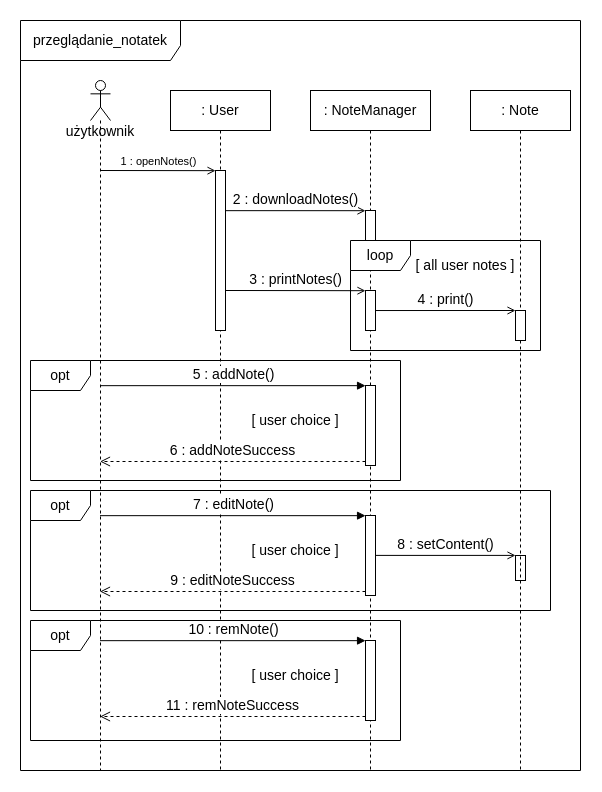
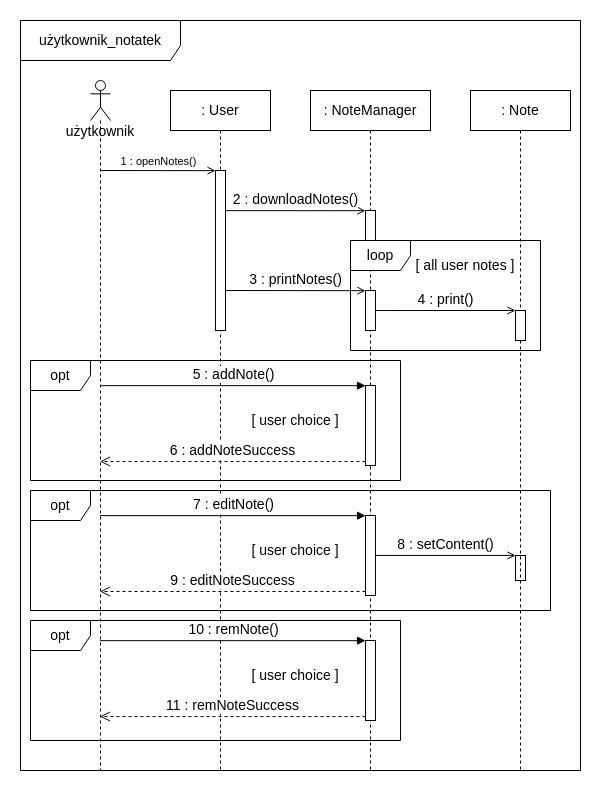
(101, 41) -> (101, 41)
